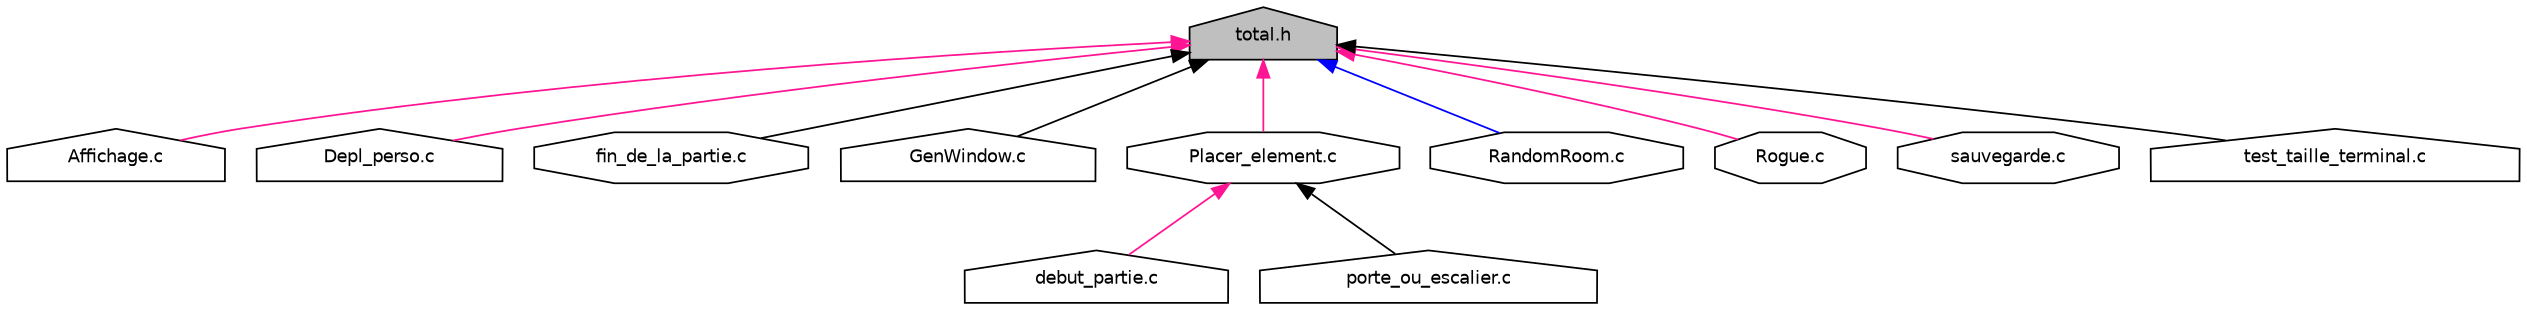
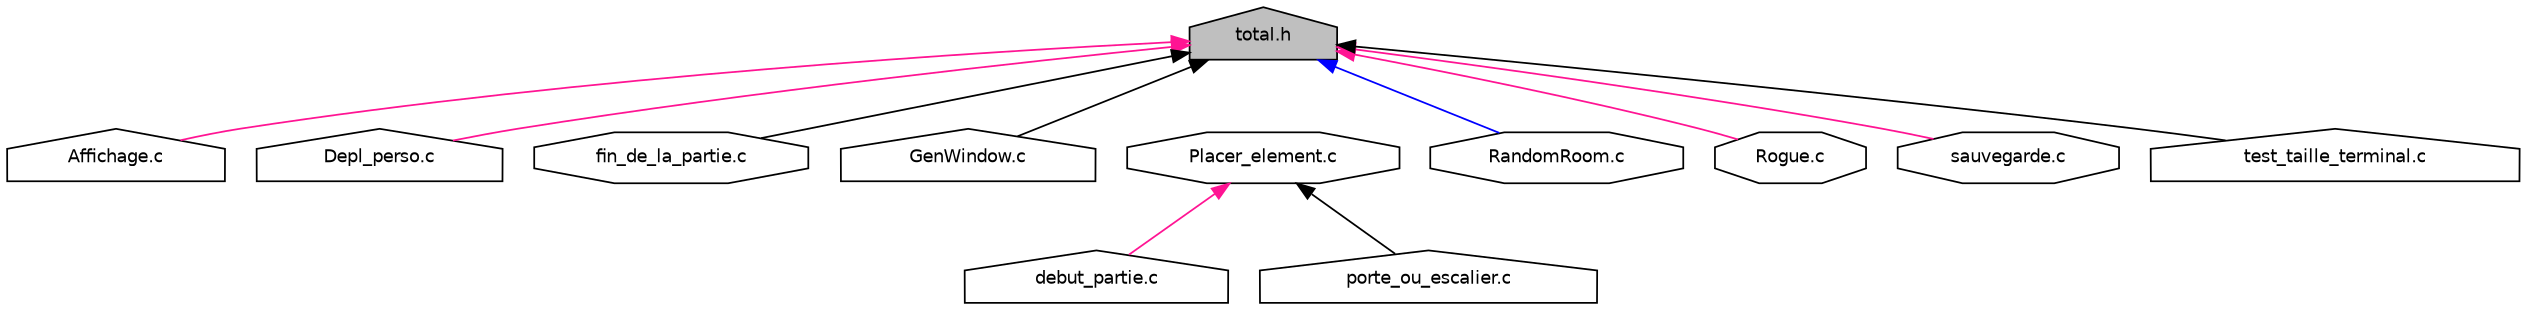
(1263, 105) -> none
